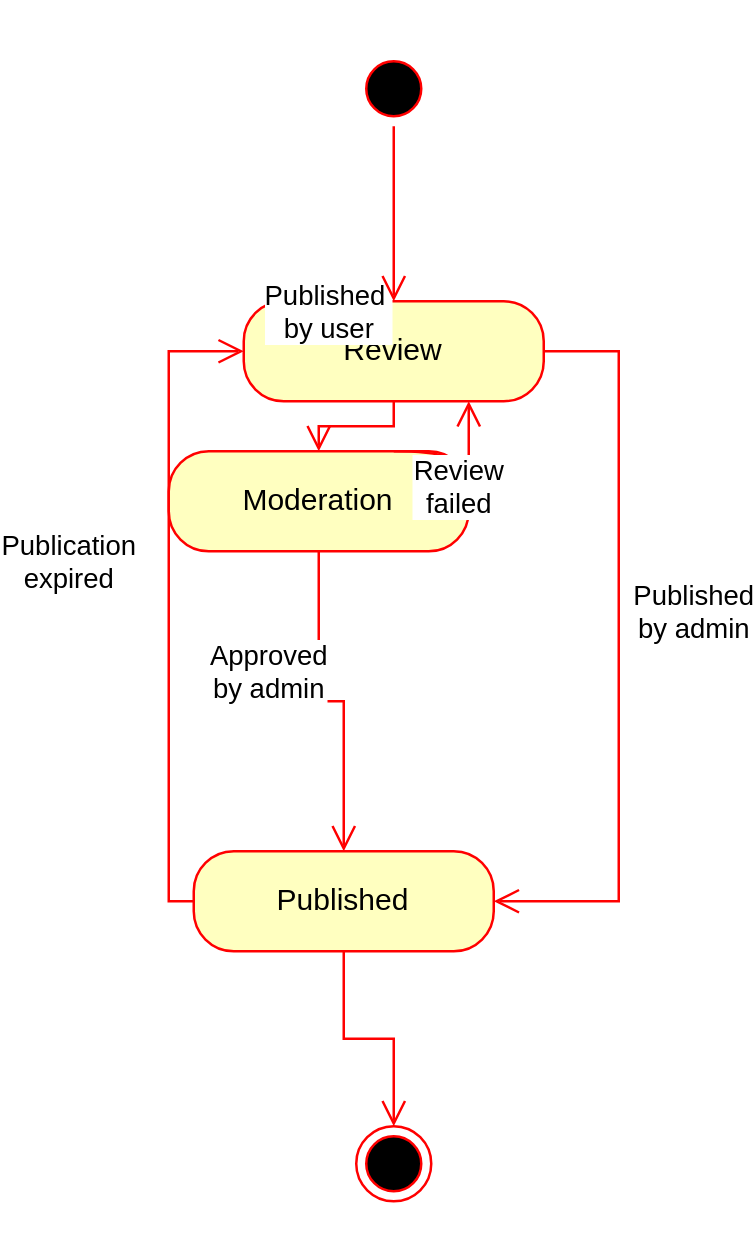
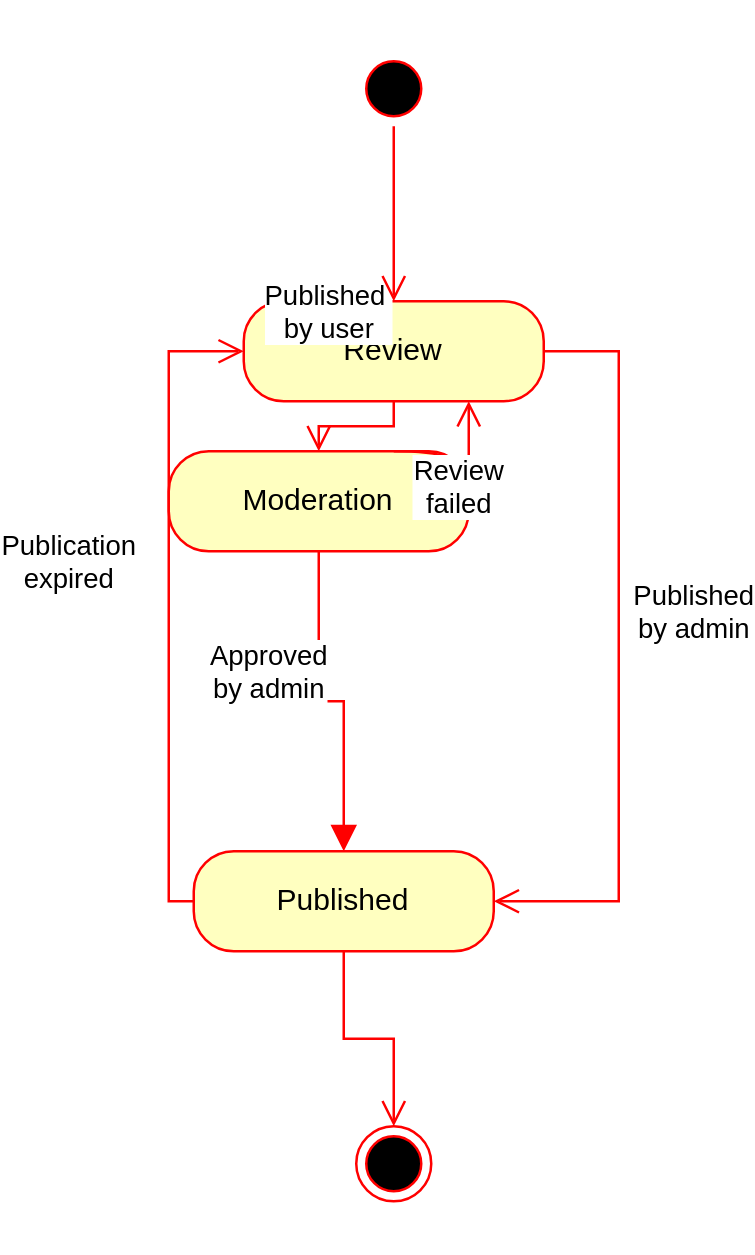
(344, 833) -> (344, 824)
